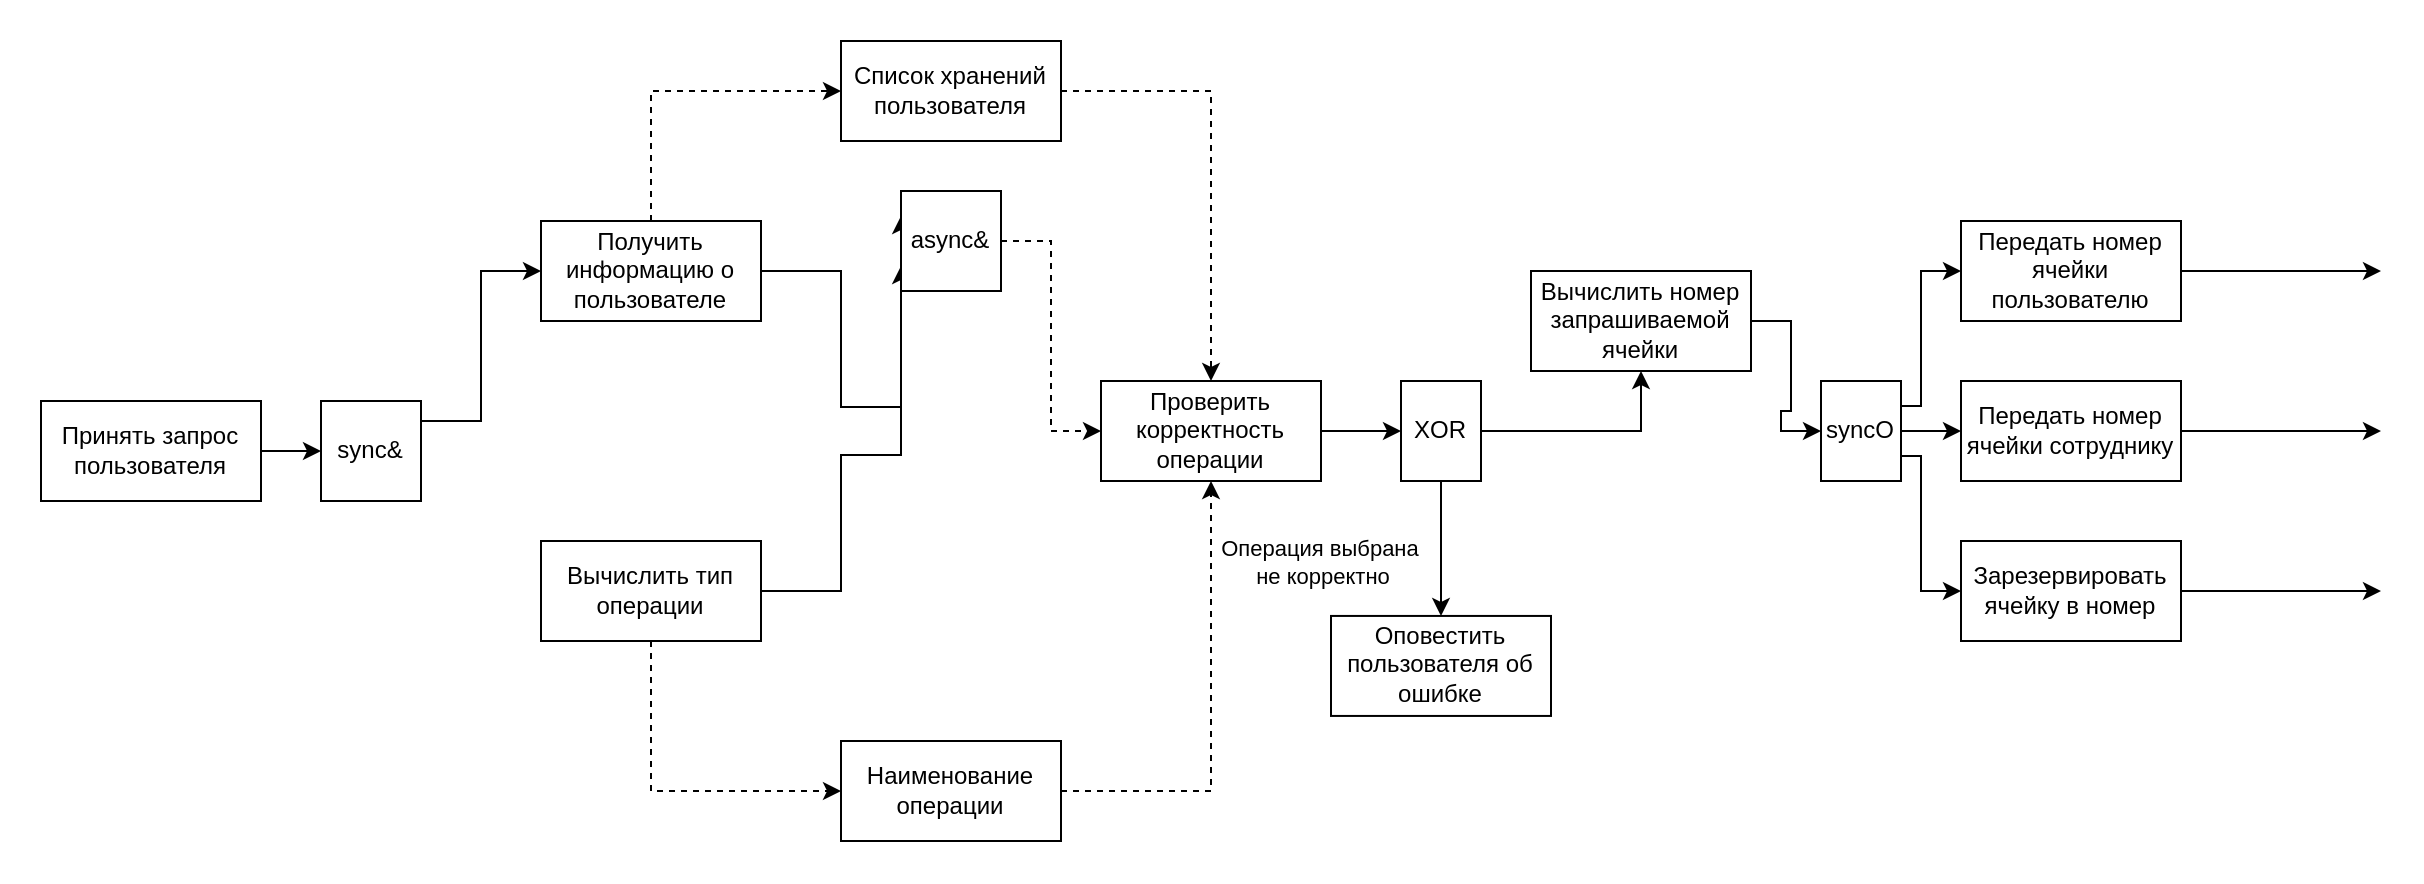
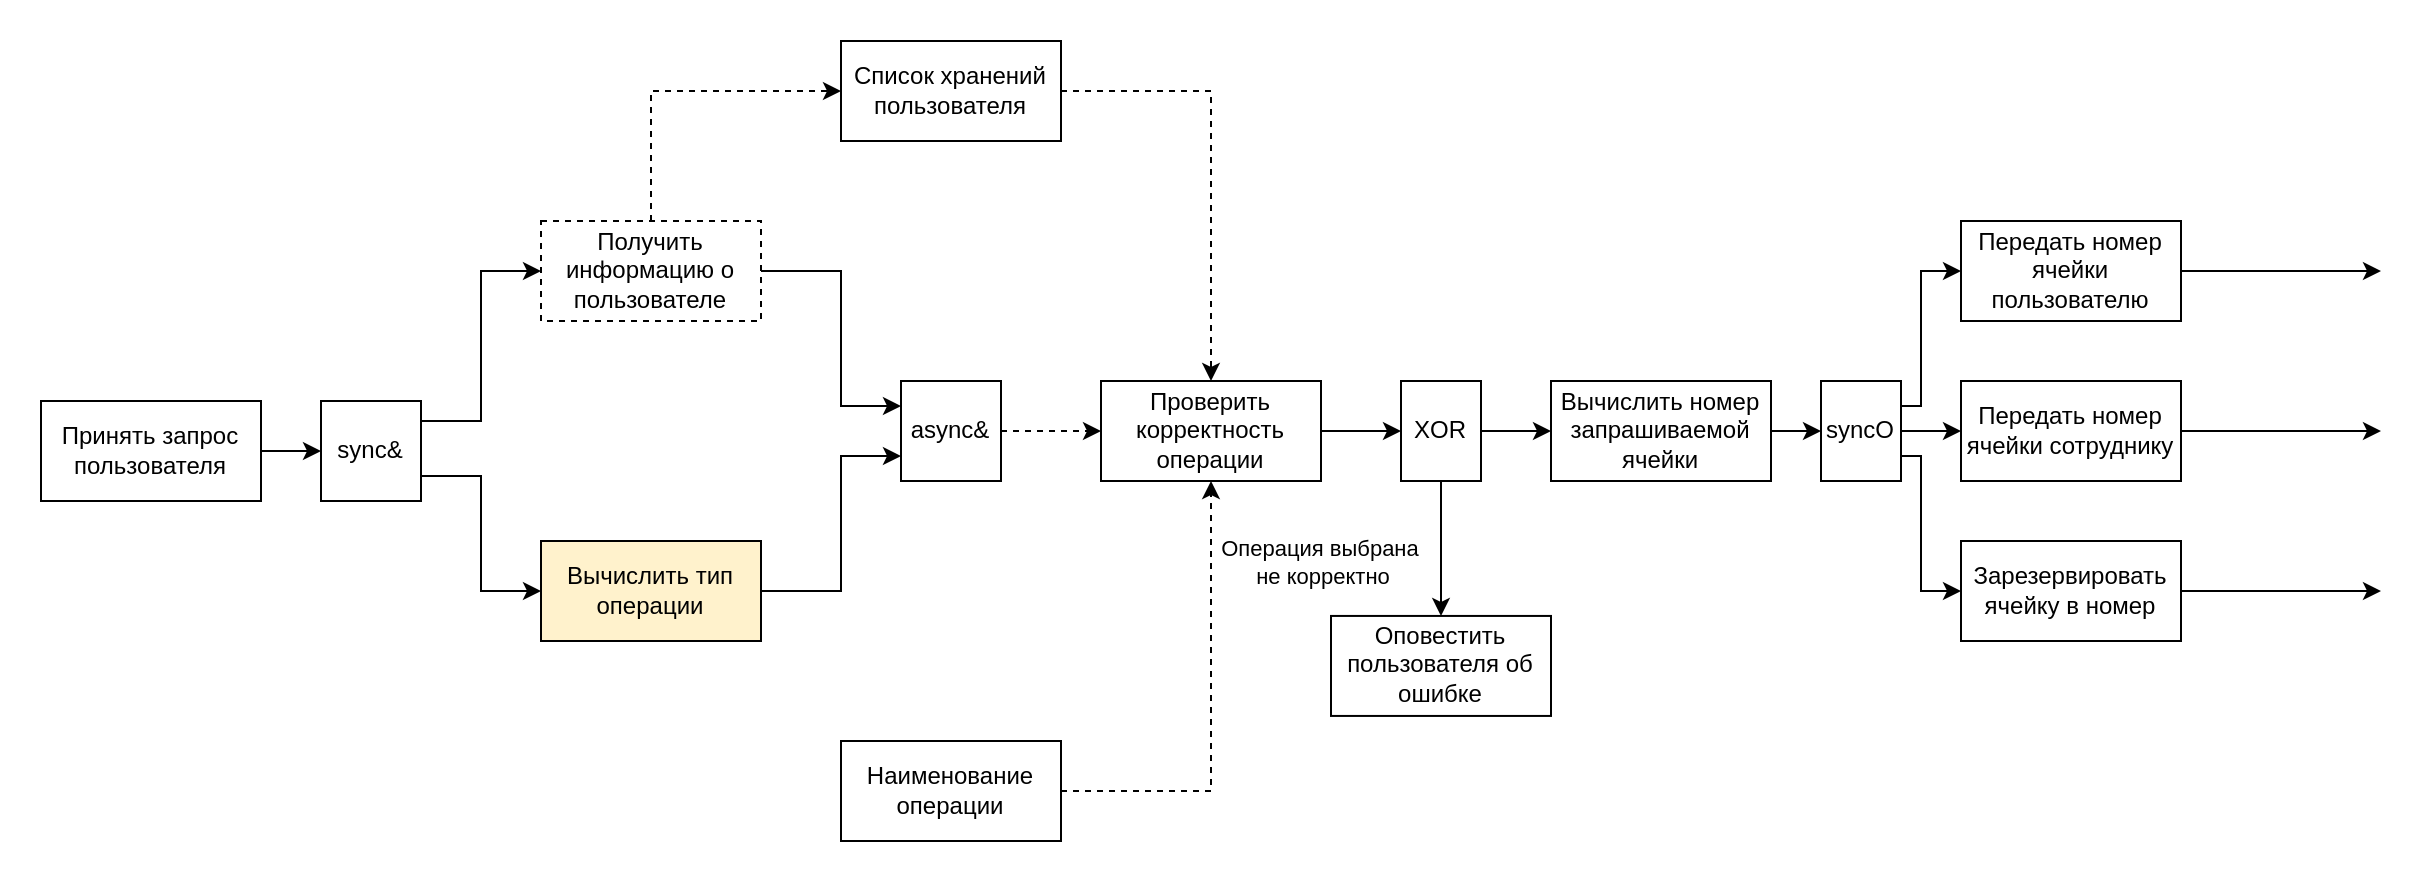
(951, 241) -> (951, 431)
(651, 271) -> (651, 271)
(1641, 321) -> (1661, 431)
none -> (481, 527)
(651, 591) -> (651, 591)
(664, 791) -> none
